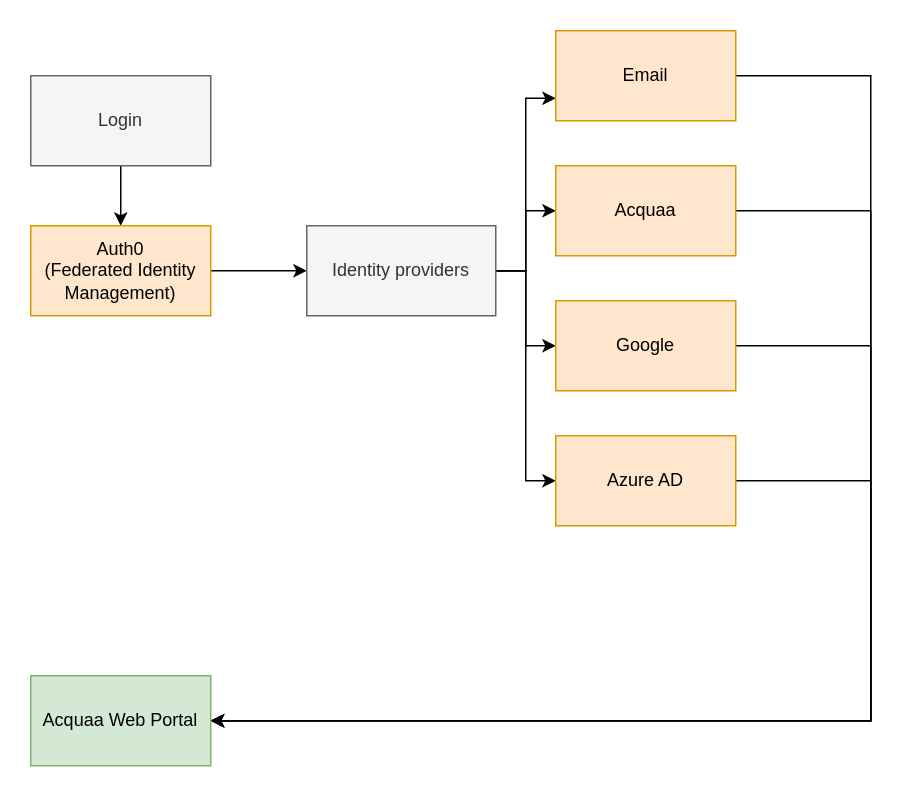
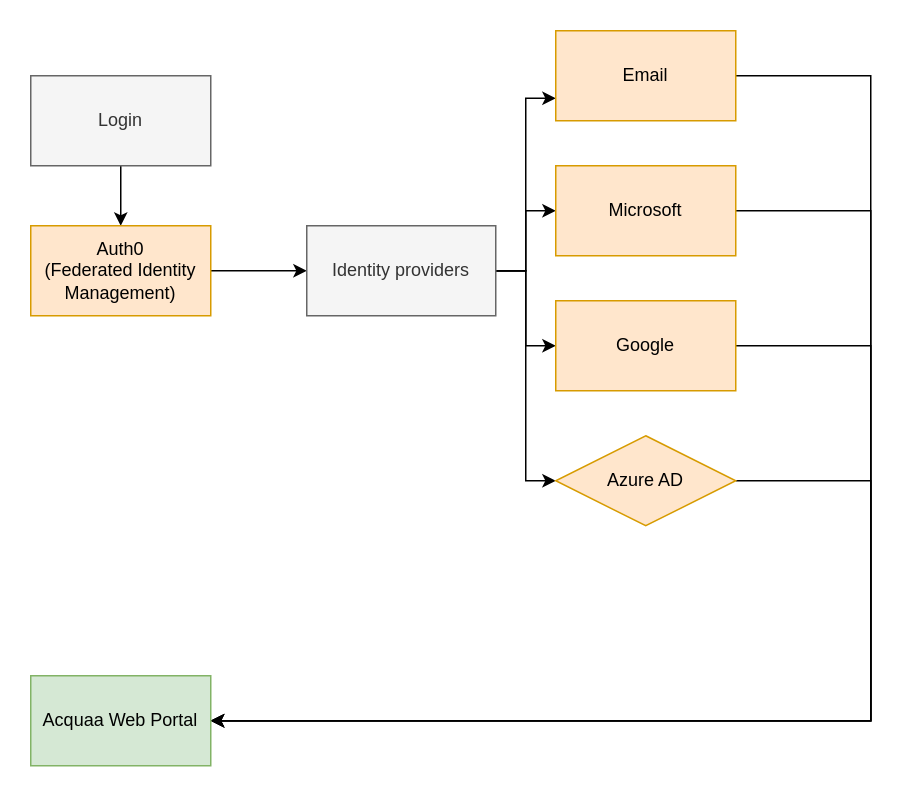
(646, 211) -> (646, 211)
(646, 481) -> (646, 481)
